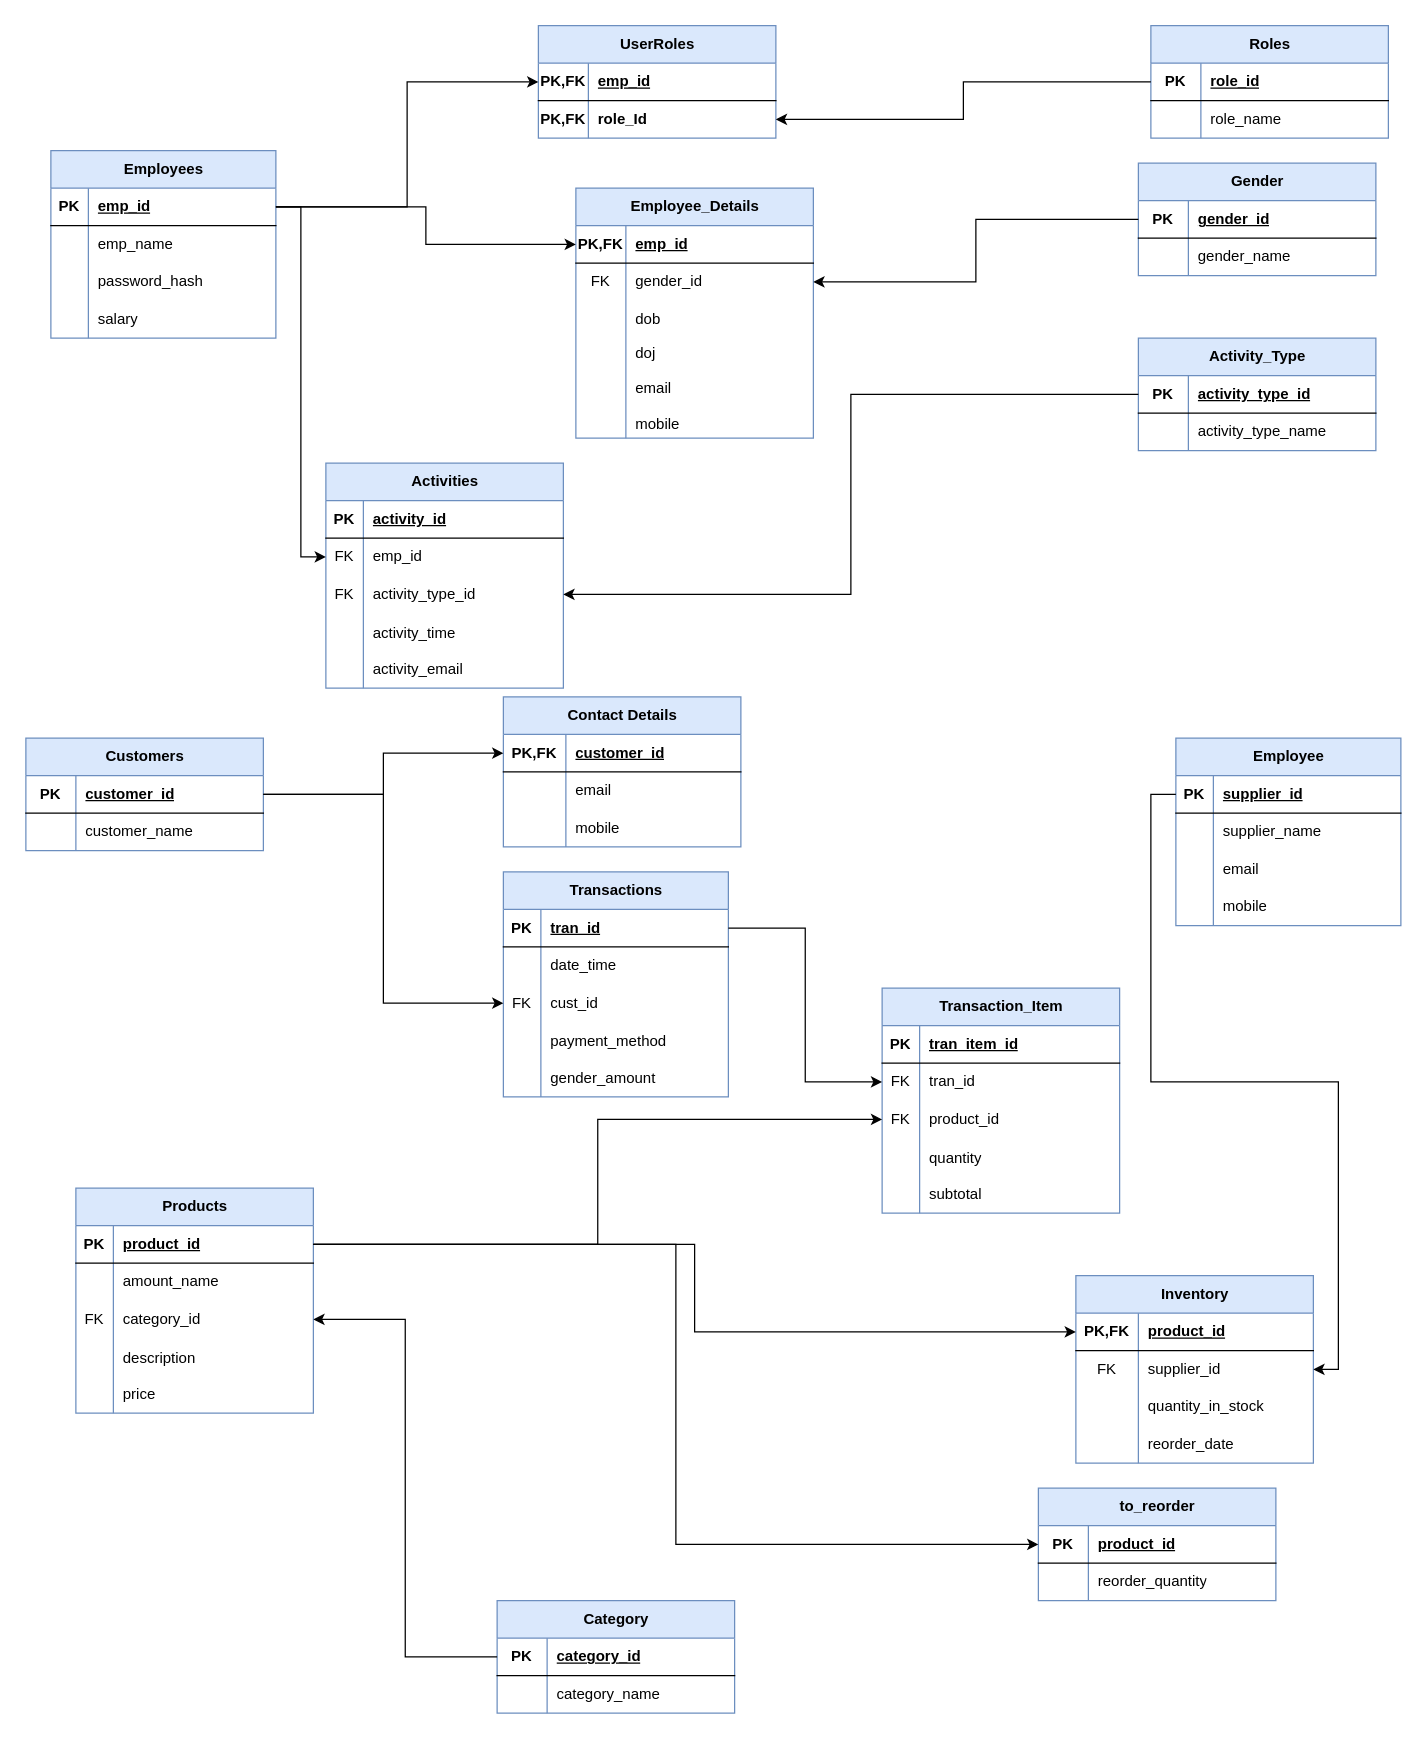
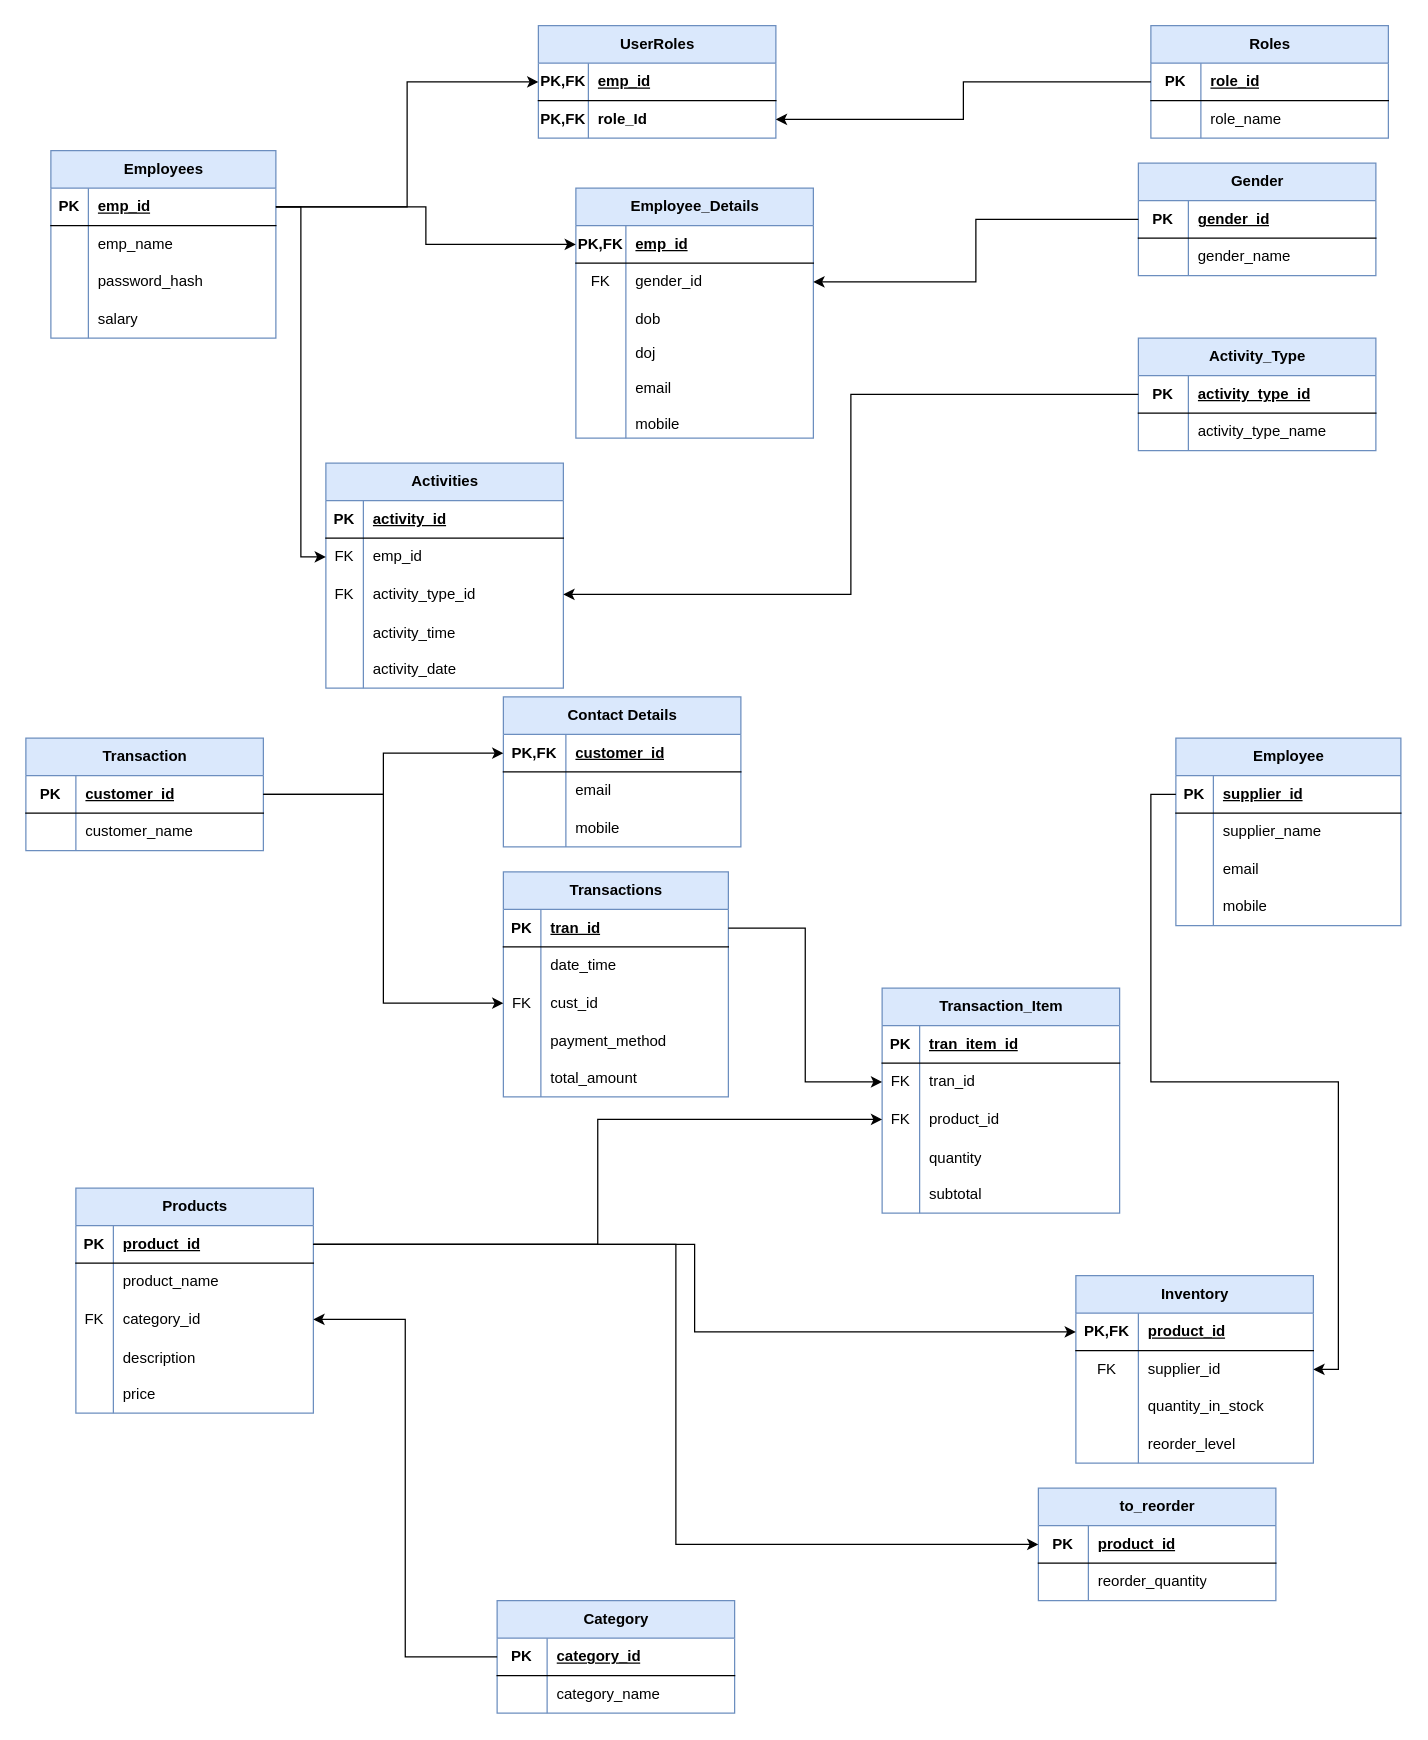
(424, 651) -> (424, 651)
(145, 757) -> (145, 757)
(609, 1059) -> (609, 1059)
(169, 1282) -> (174, 1282)
(1199, 1444) -> (1199, 1444)
